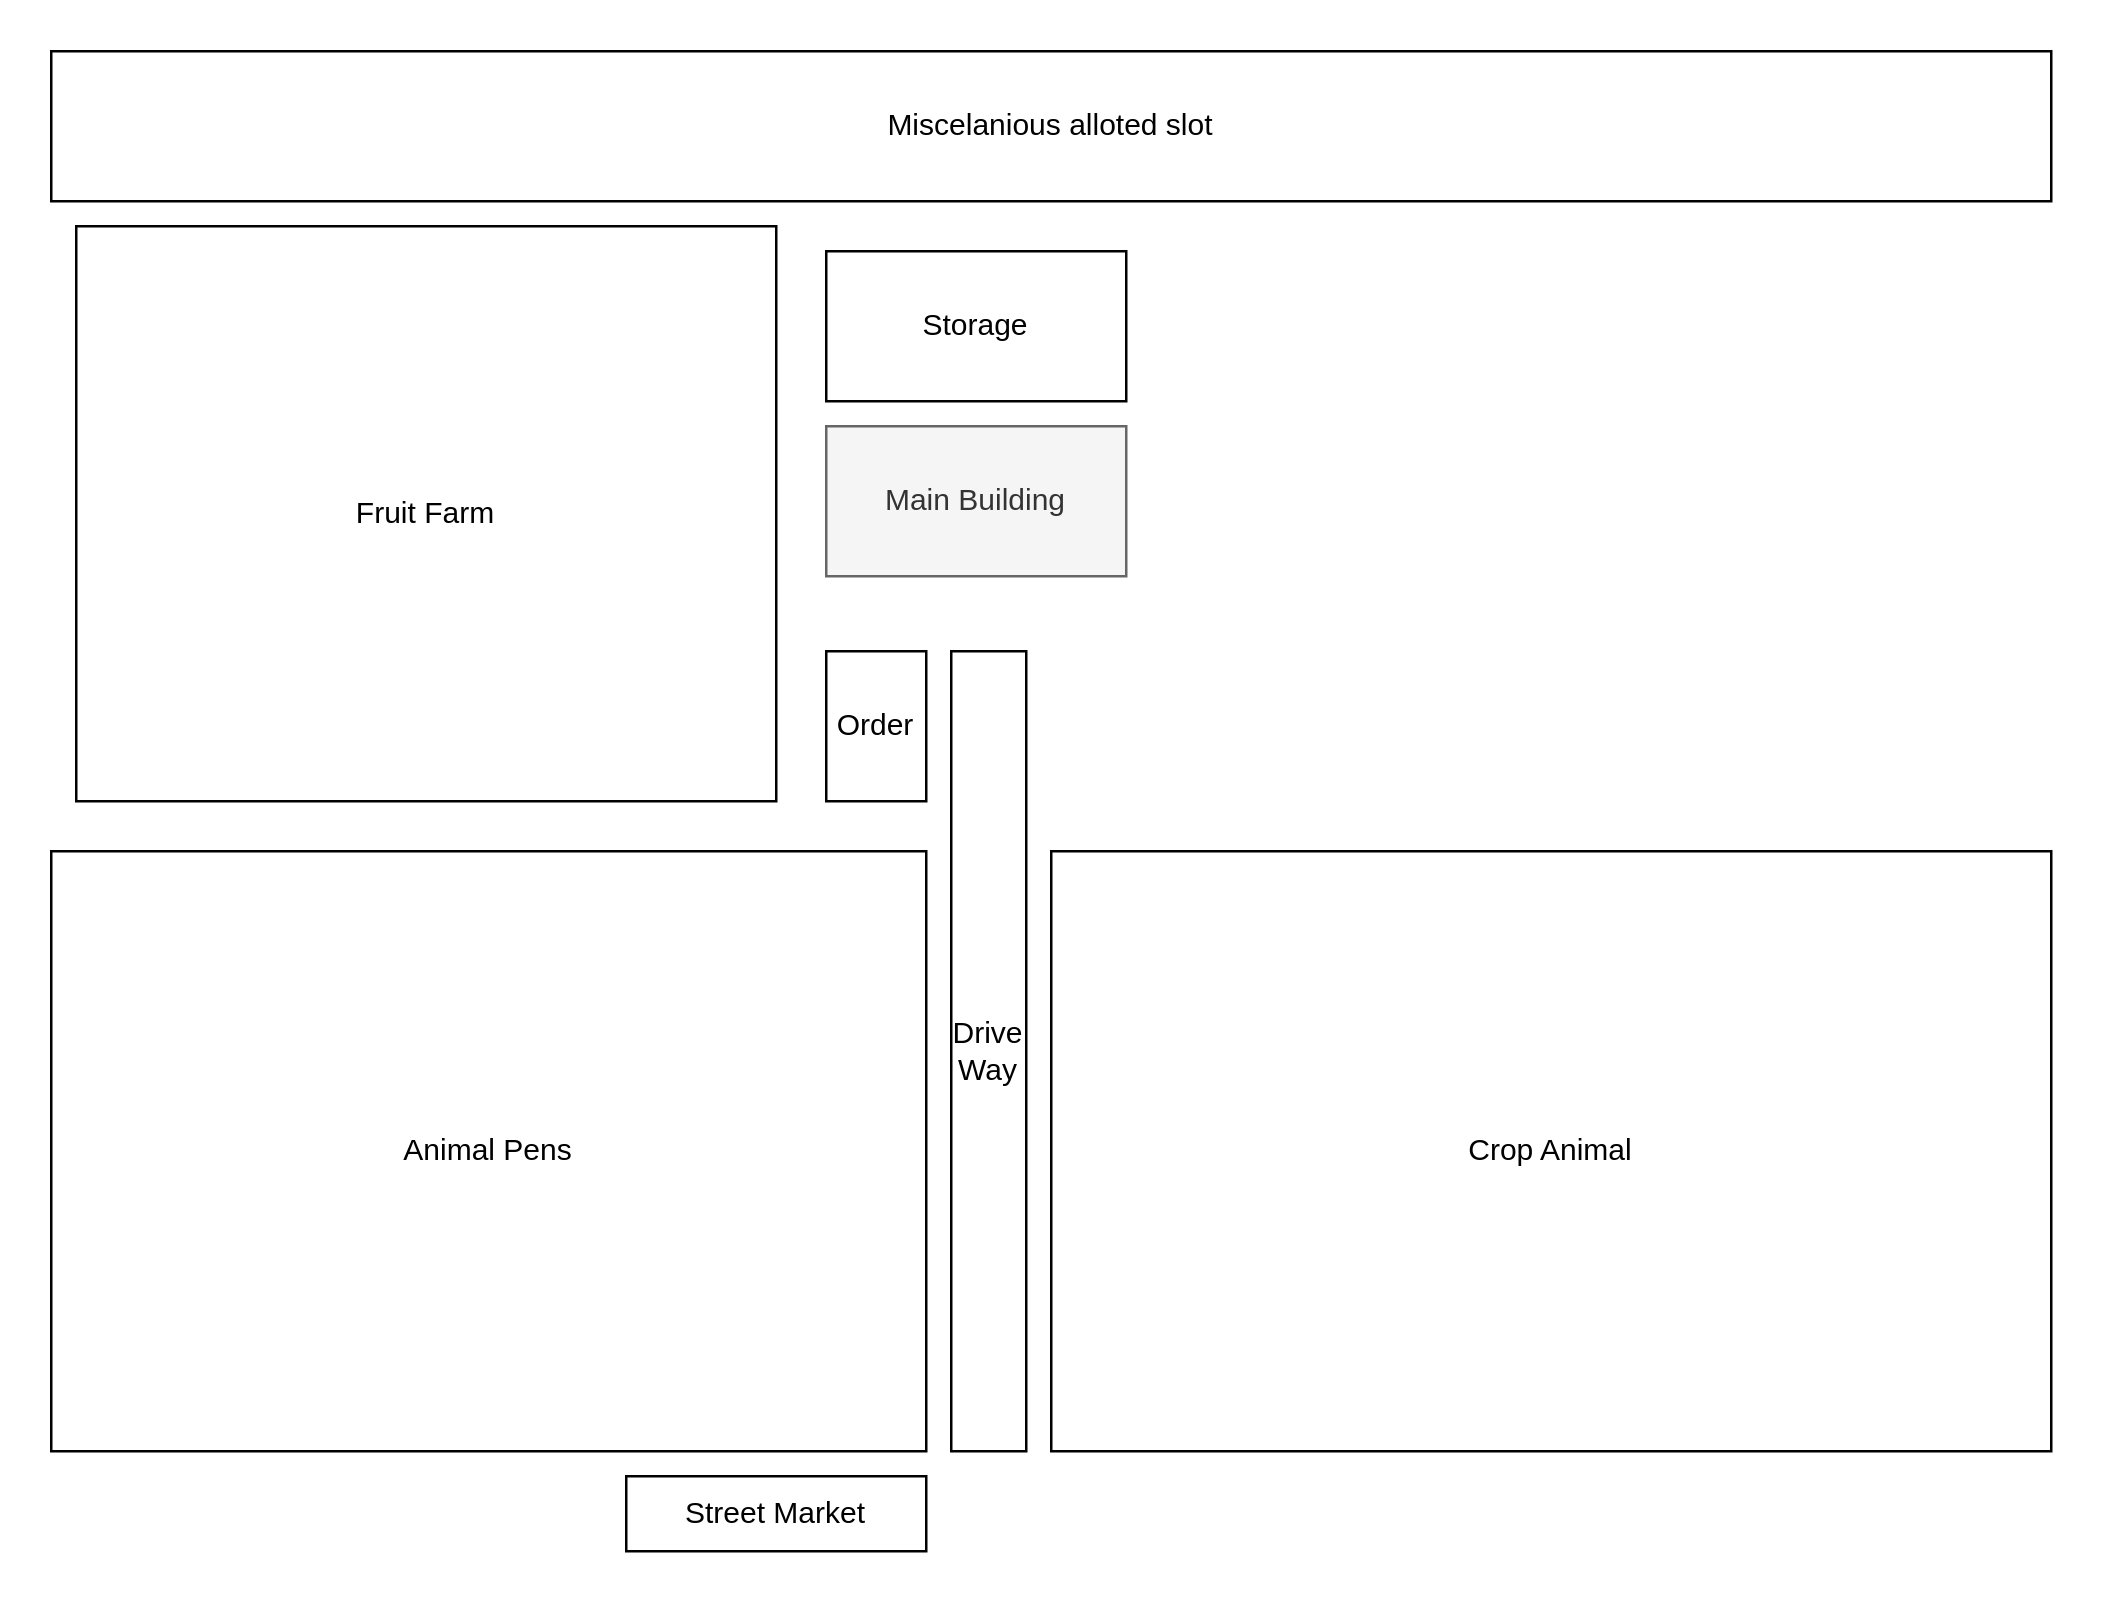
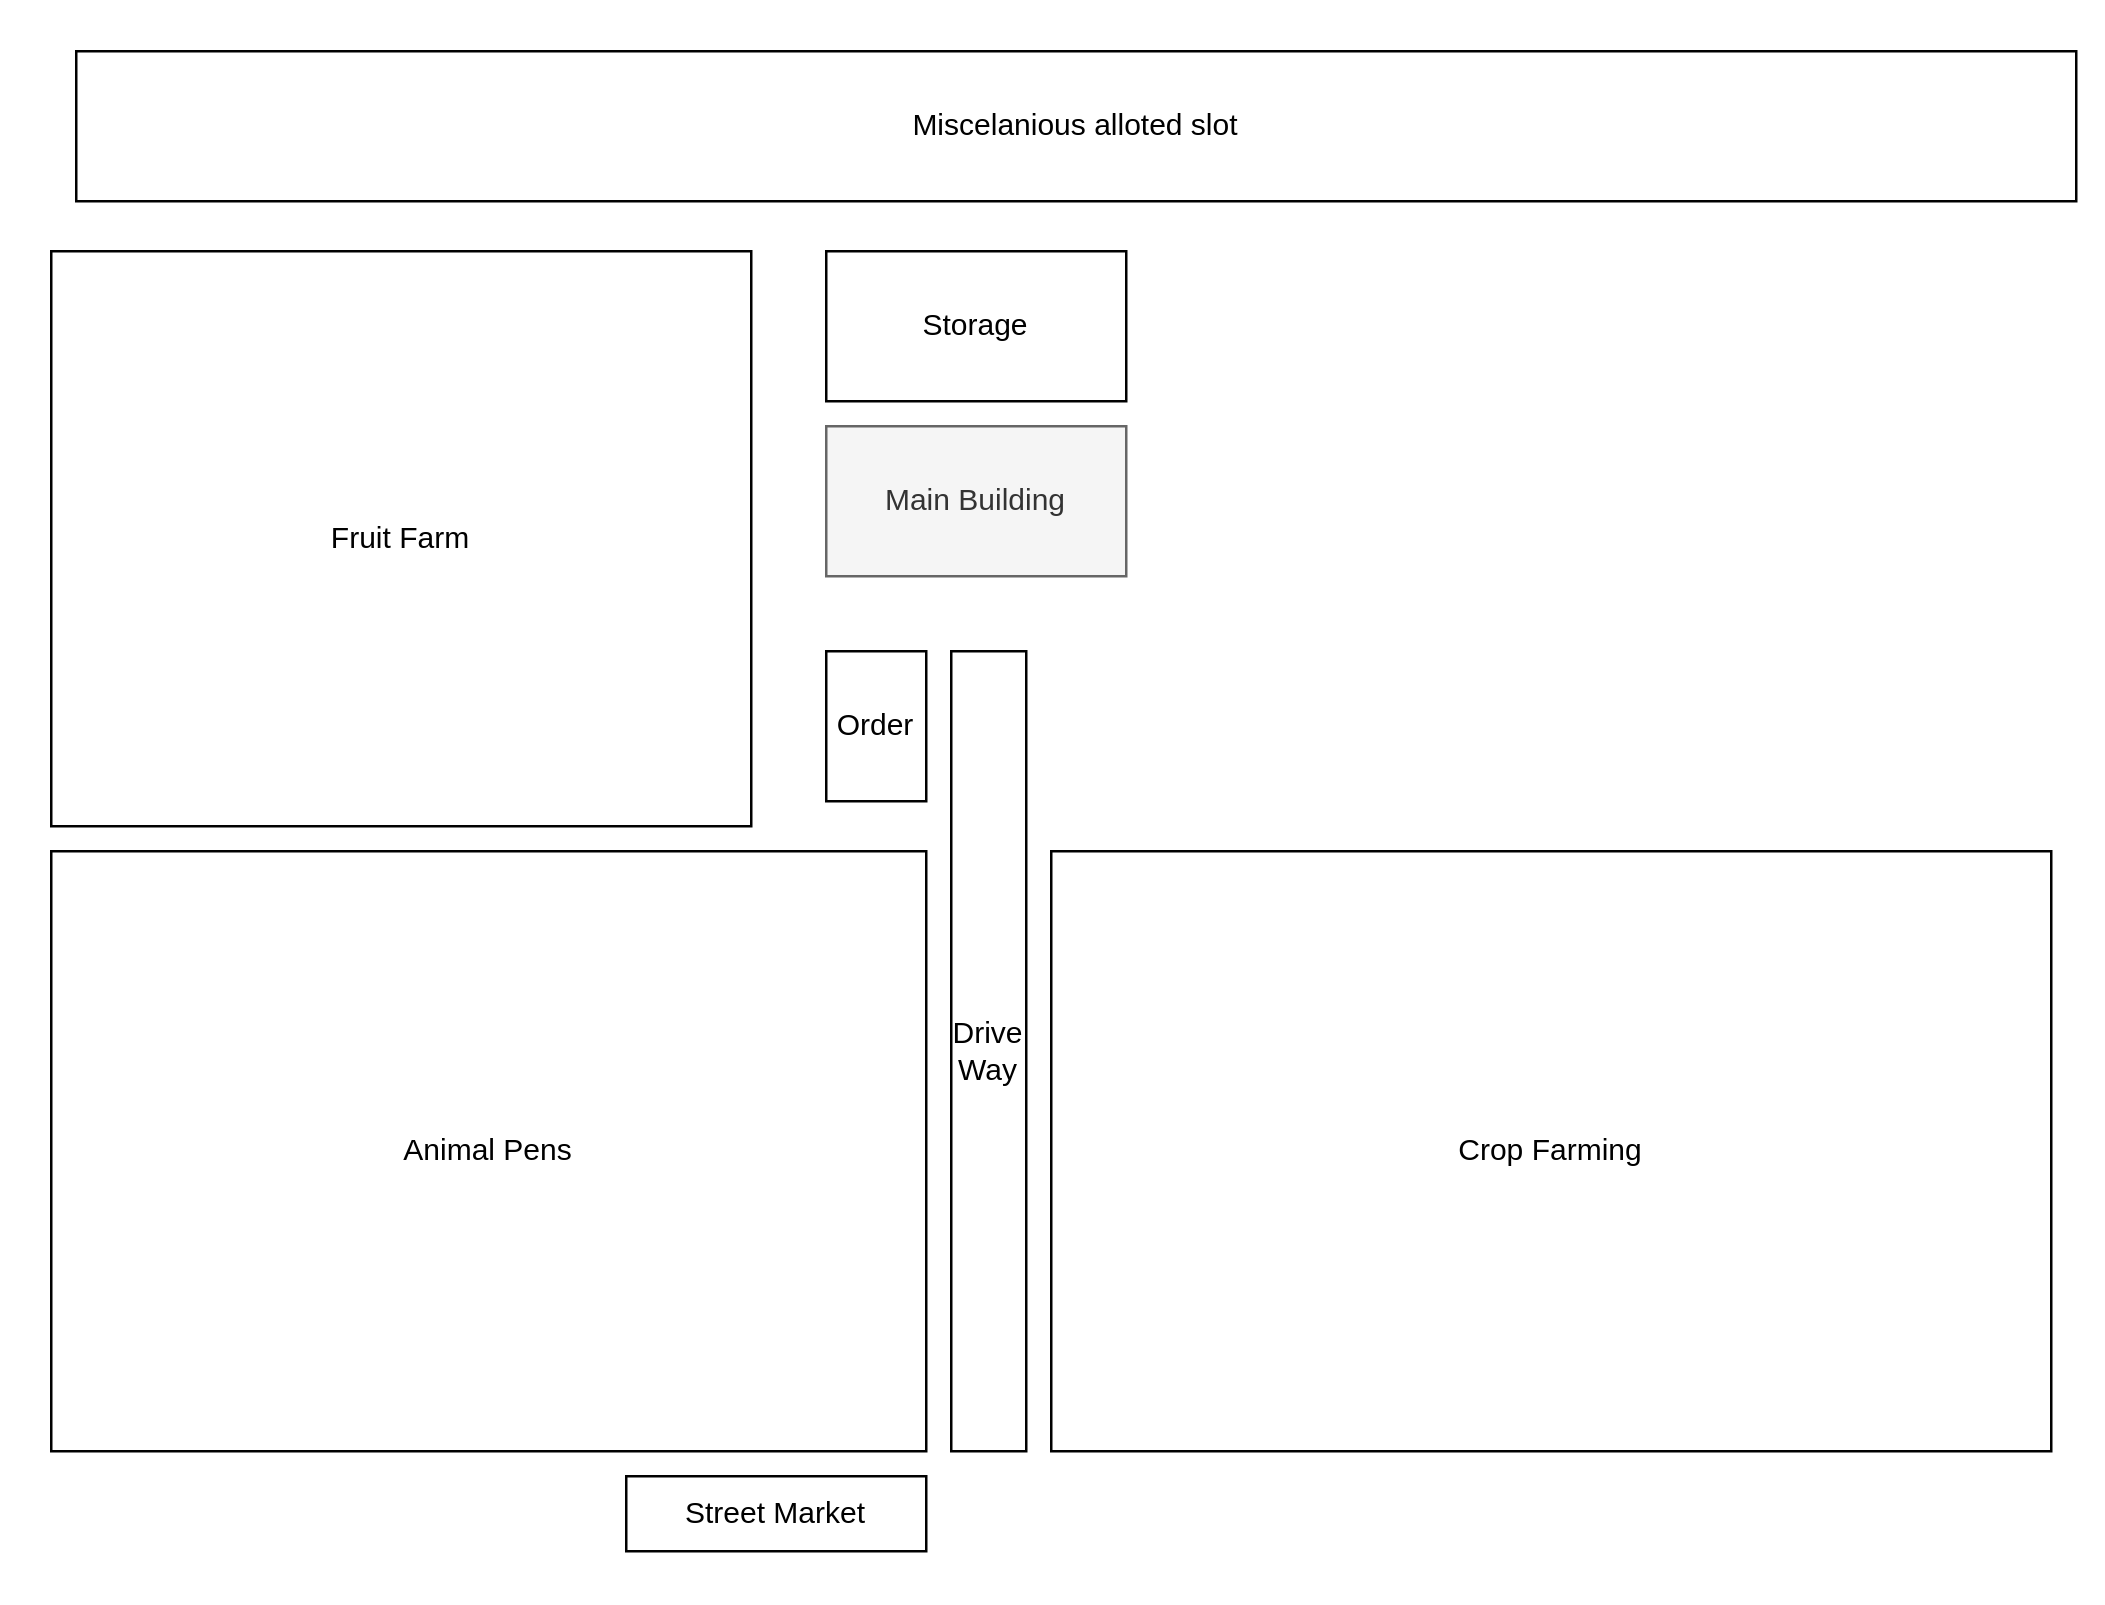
(1051, 126) -> (1076, 126)
(426, 514) -> (401, 539)
(1551, 1151) -> (1551, 1151)
